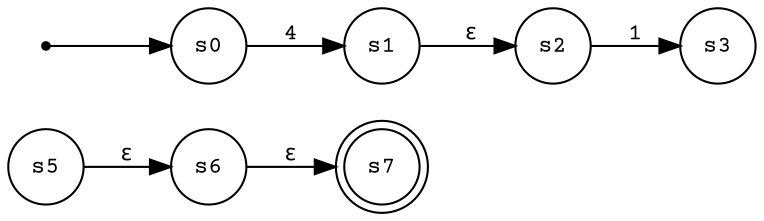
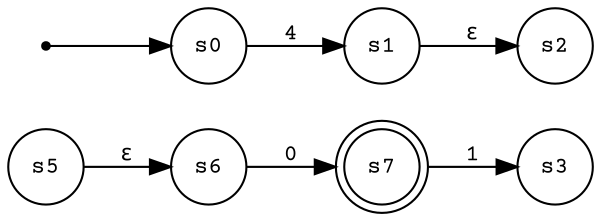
(625, 46) -> (462, 167)
(291, 154) -> (291, 154)
